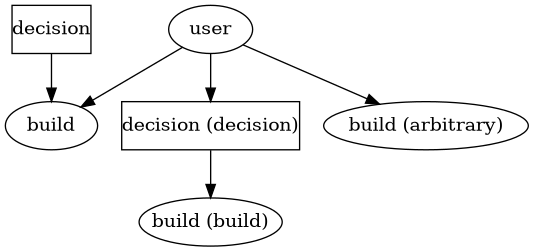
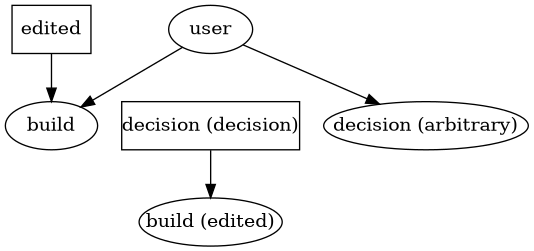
(51, 29) -> (51, 29)
(211, 71) -> none
(426, 126) -> (426, 126)
(211, 222) -> (211, 222)
